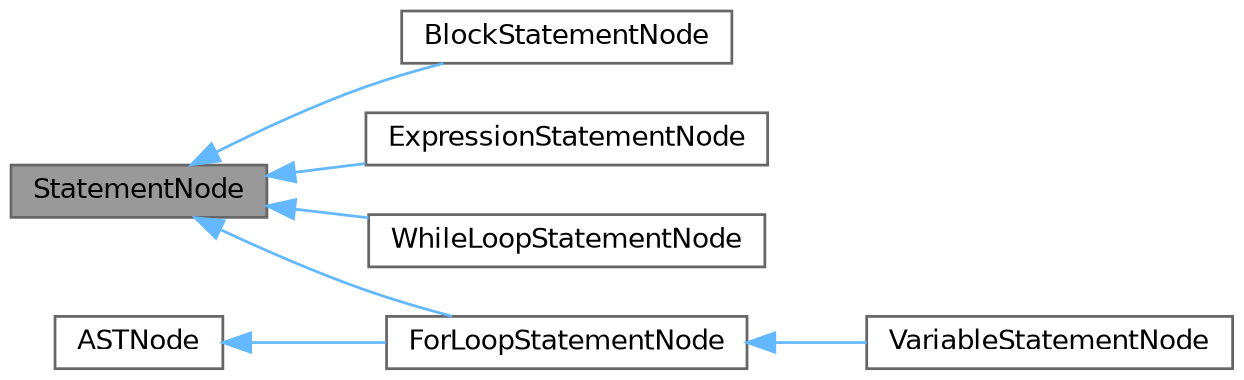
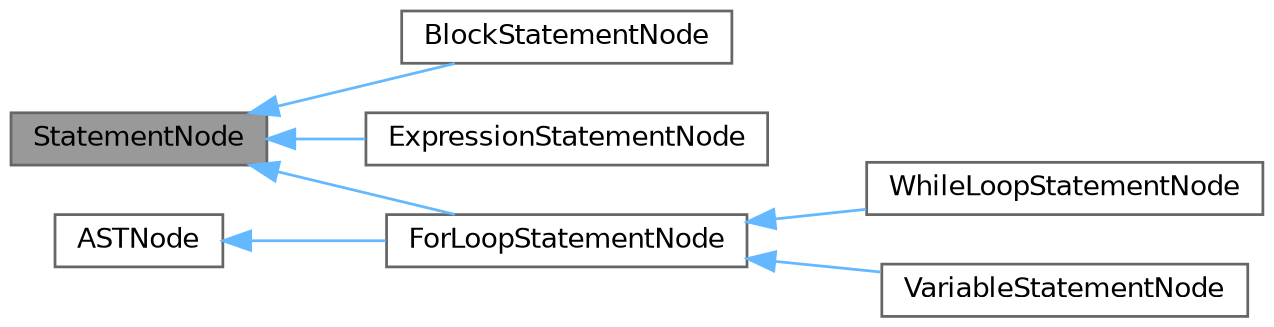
(332, 213) -> (820, 214)
